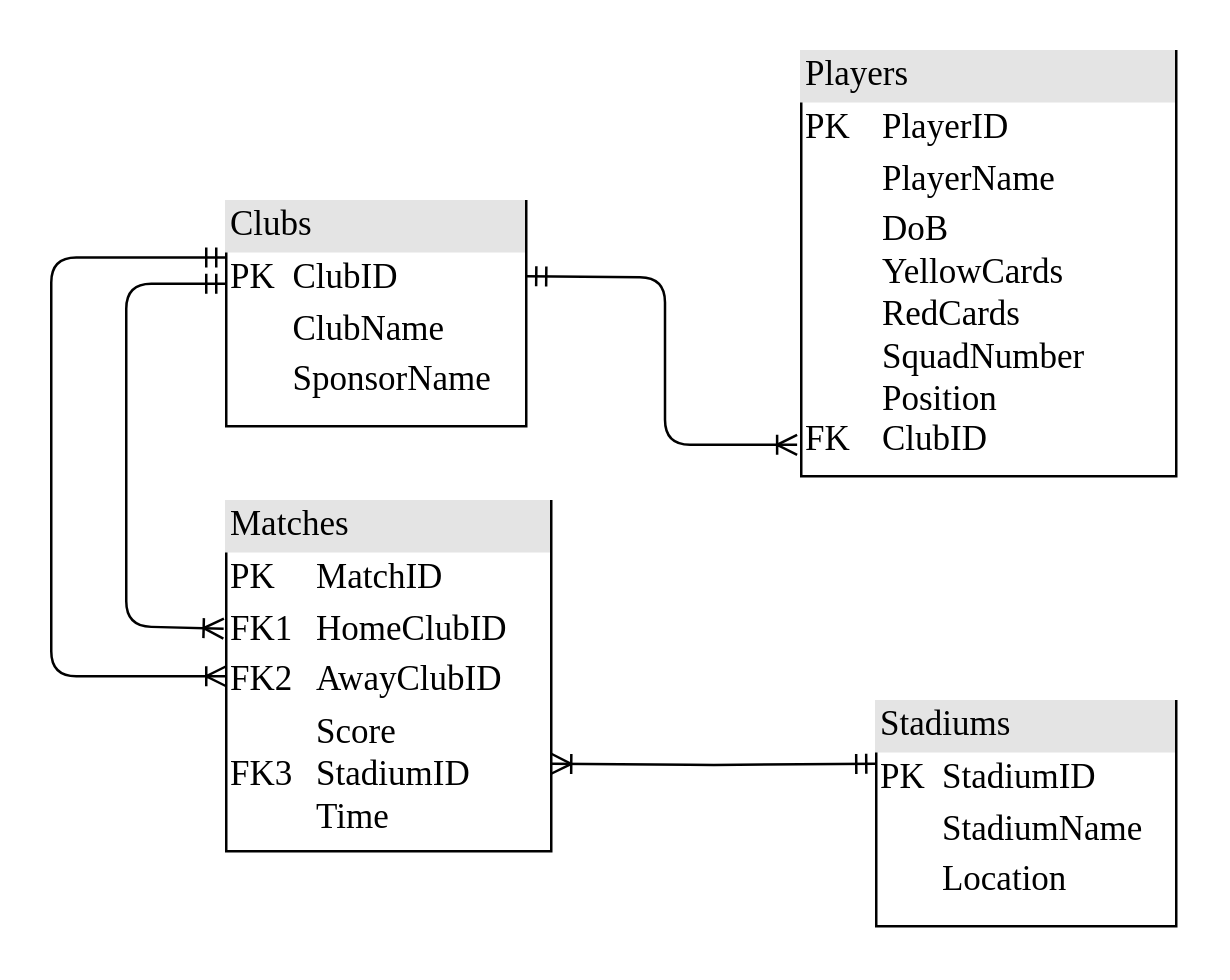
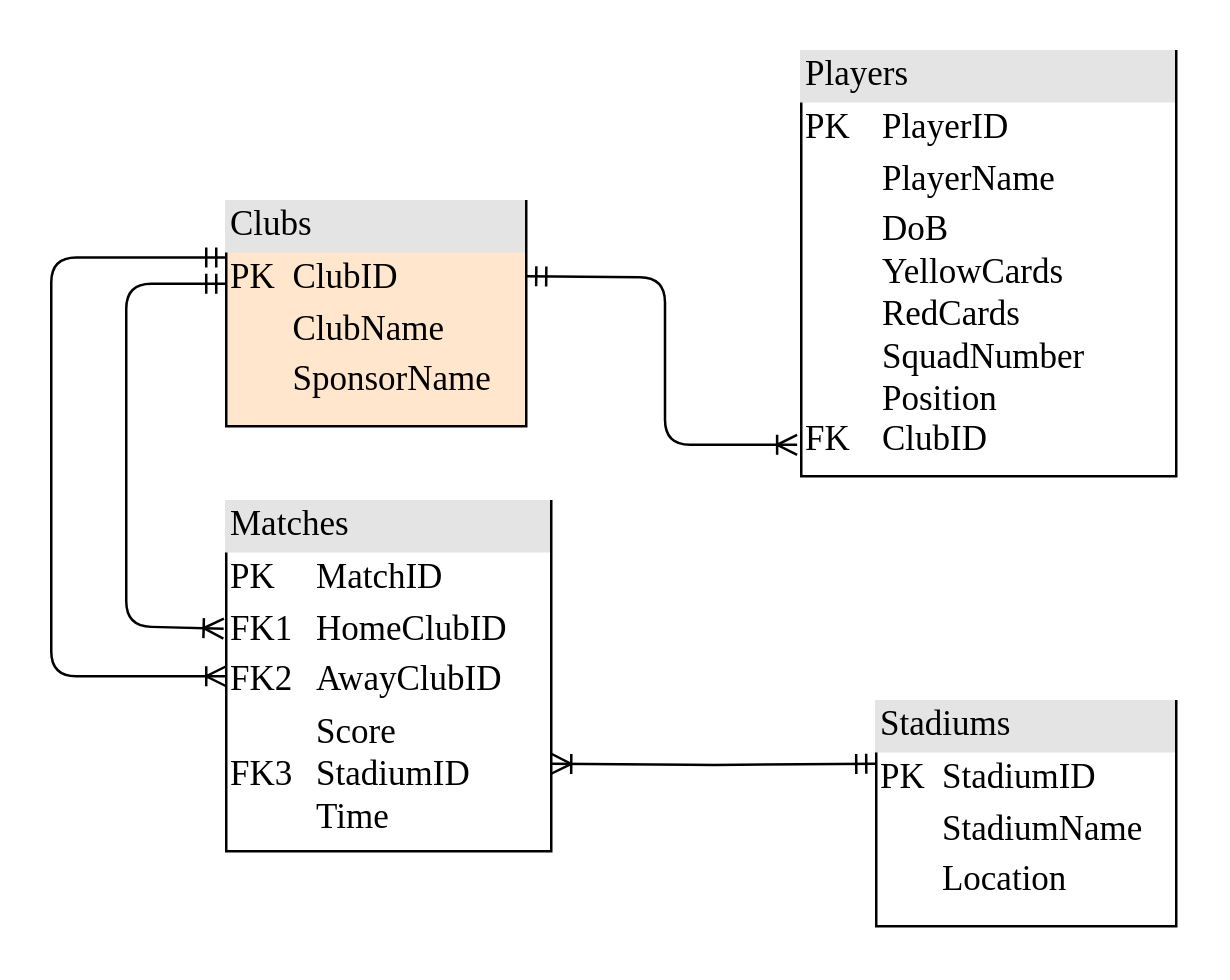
(376, 314) -> (376, 314)
